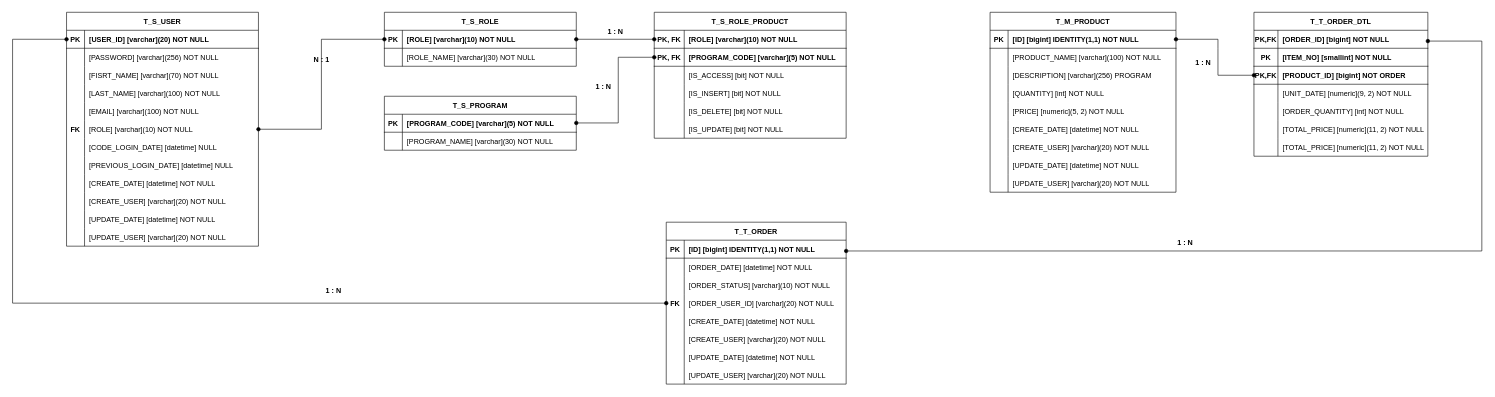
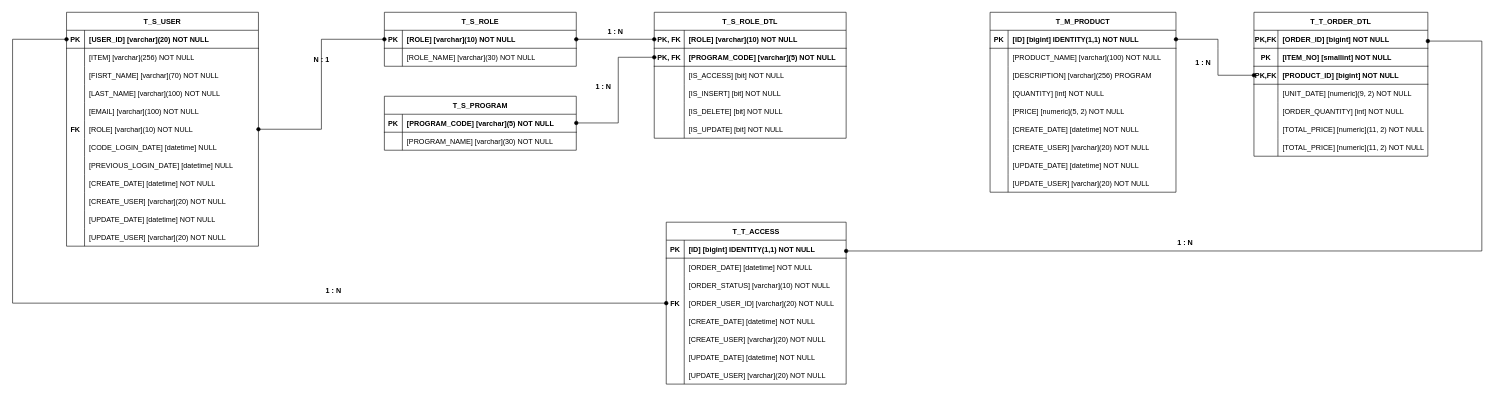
(750, 22) -> (750, 22)
(155, 58) -> (146, 58)
(1341, 76) -> (1339, 76)
(756, 232) -> (756, 232)
